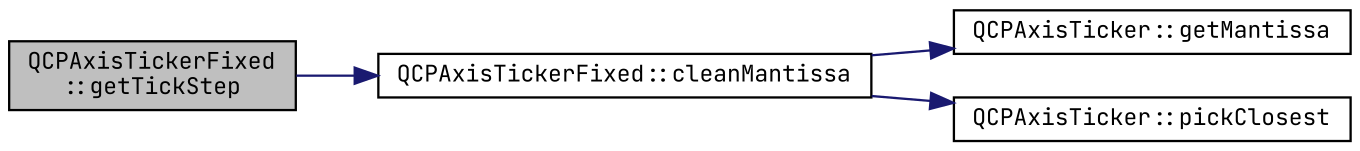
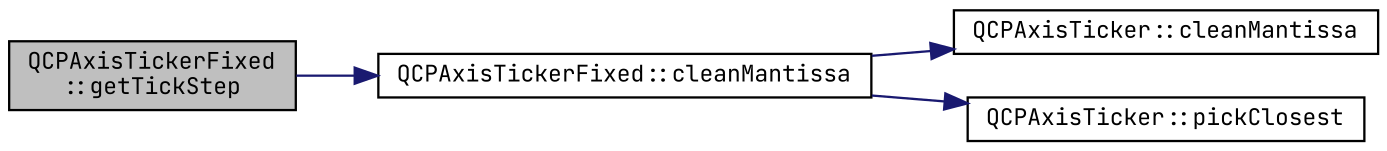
(1152, 32) -> (1166, 32)
